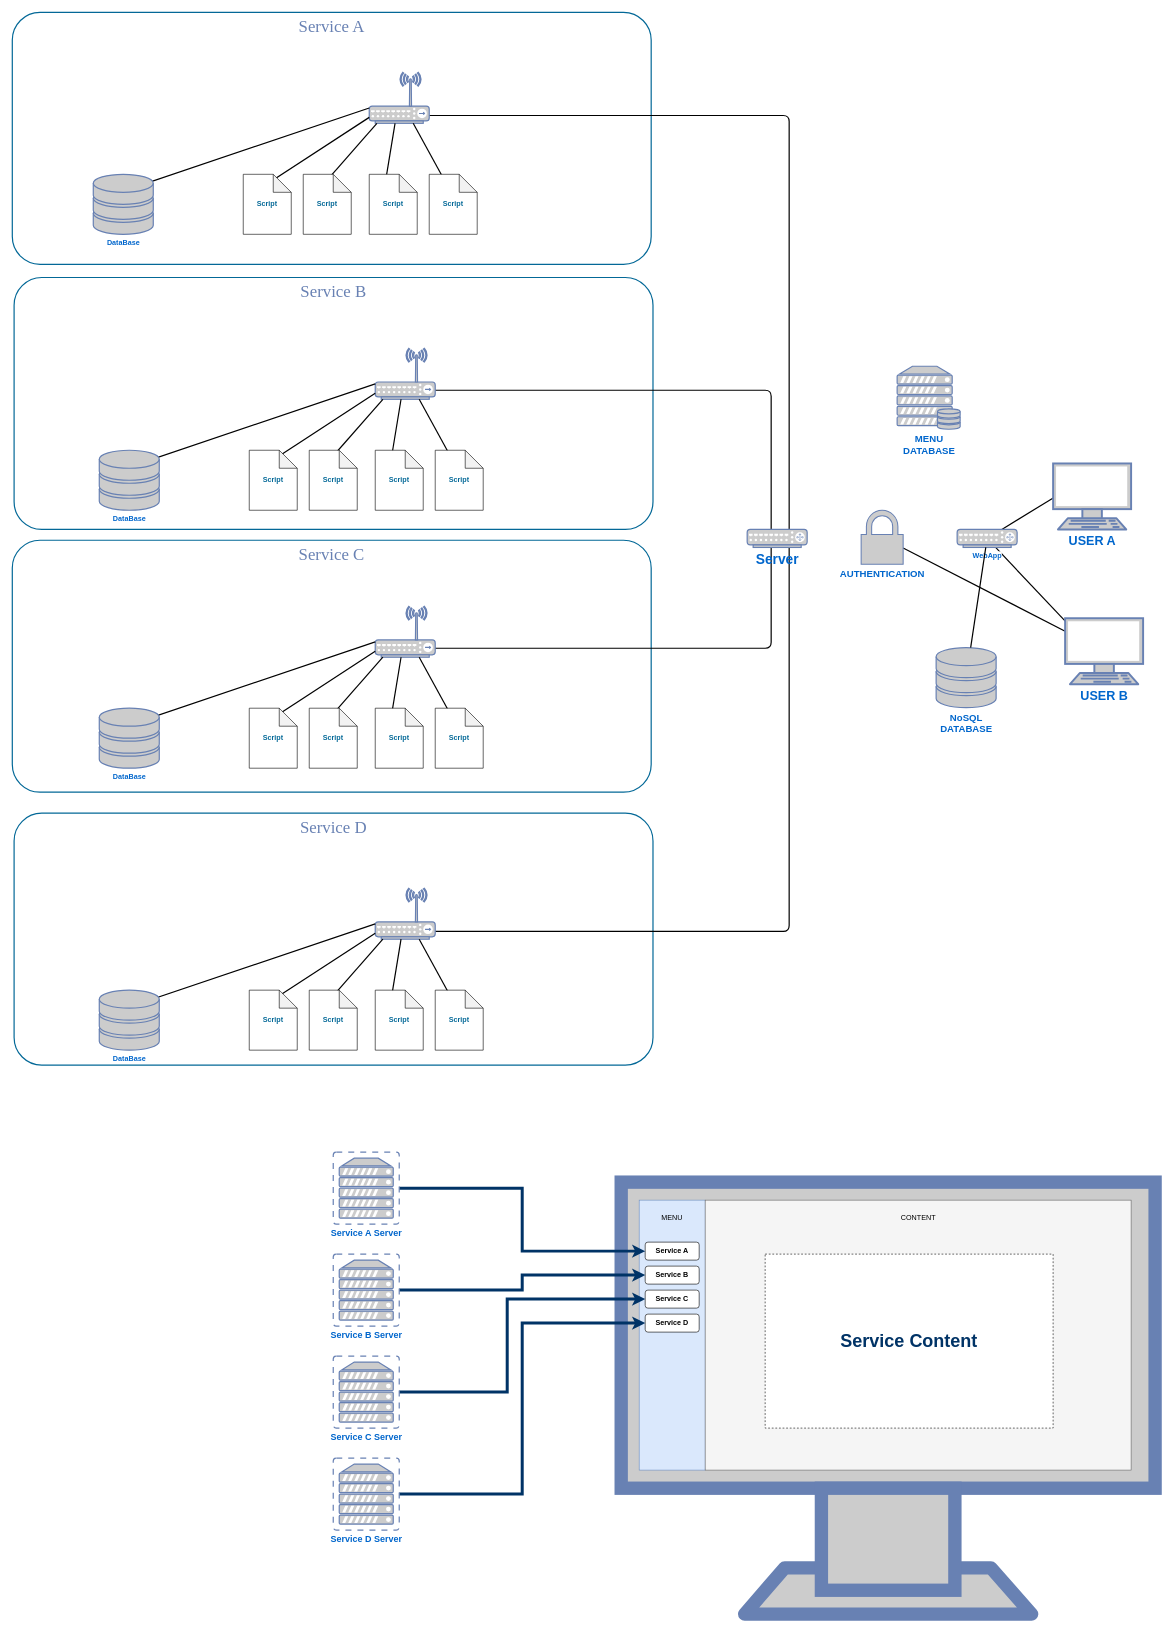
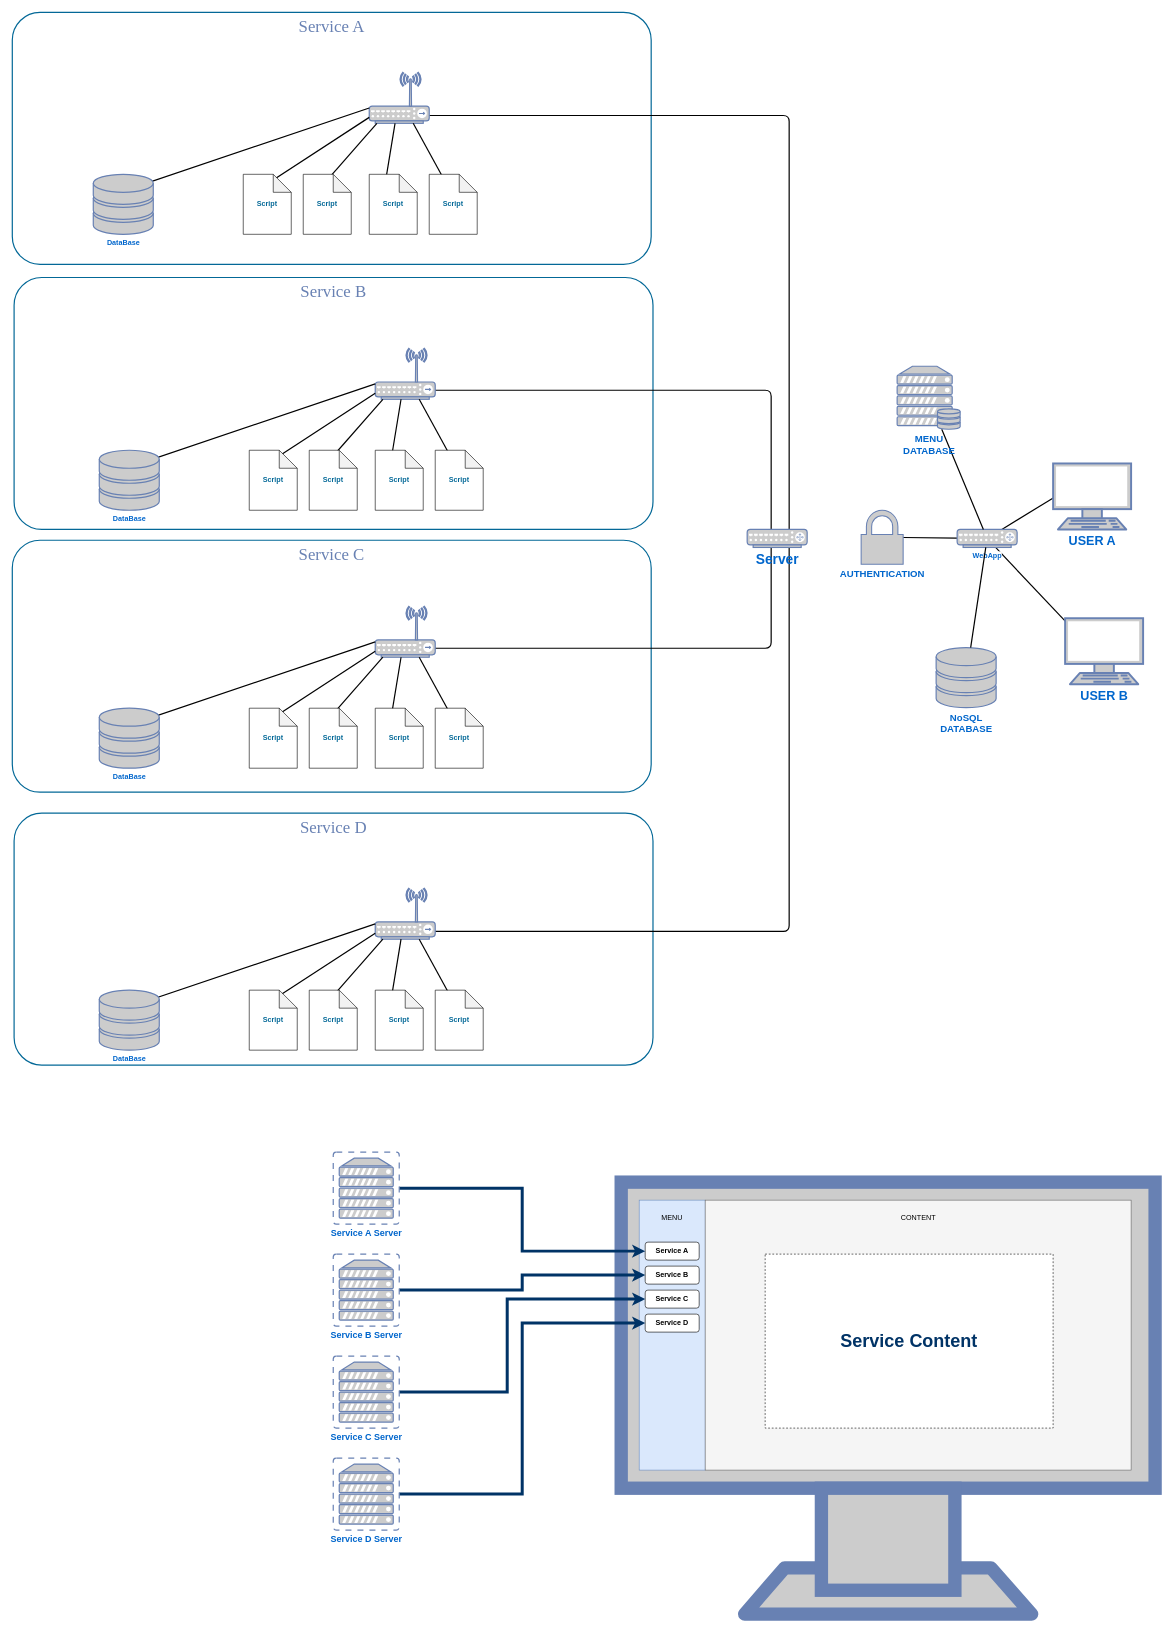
none -> (963, 479)
(984, 590) -> (930, 538)
